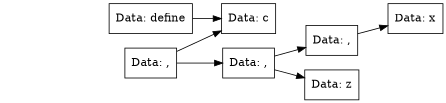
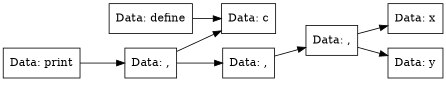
none -> (42, 63)
none -> (415, 63)
(332, 85) -> none
